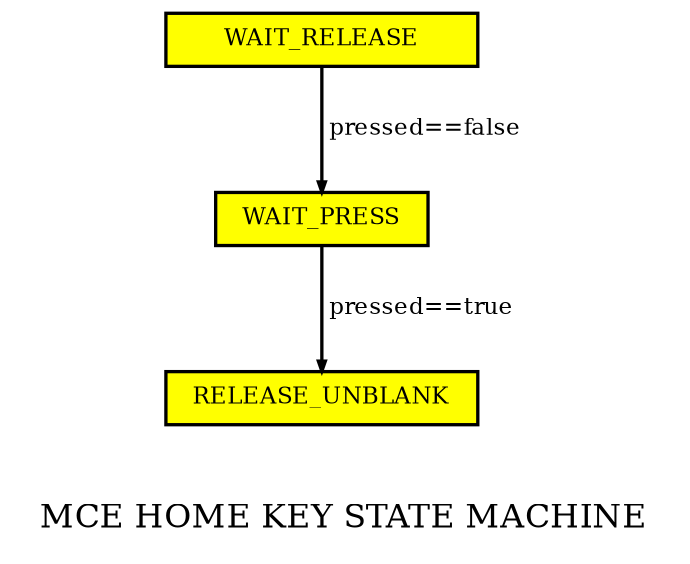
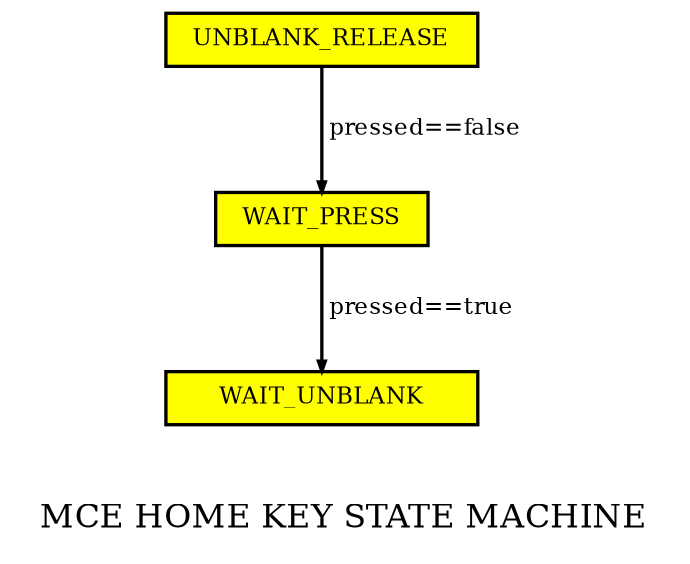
(322, 40) -> (322, 40)
(322, 398) -> (322, 398)
